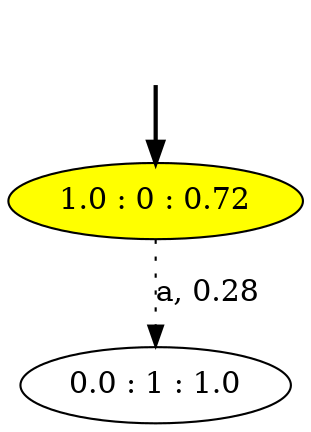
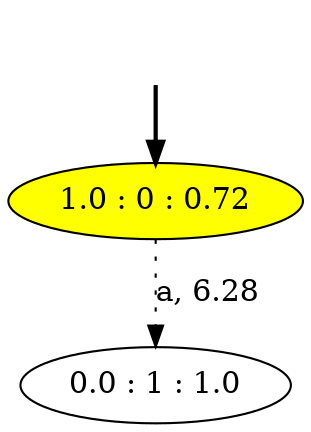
(208, 293) -> (208, 293)
